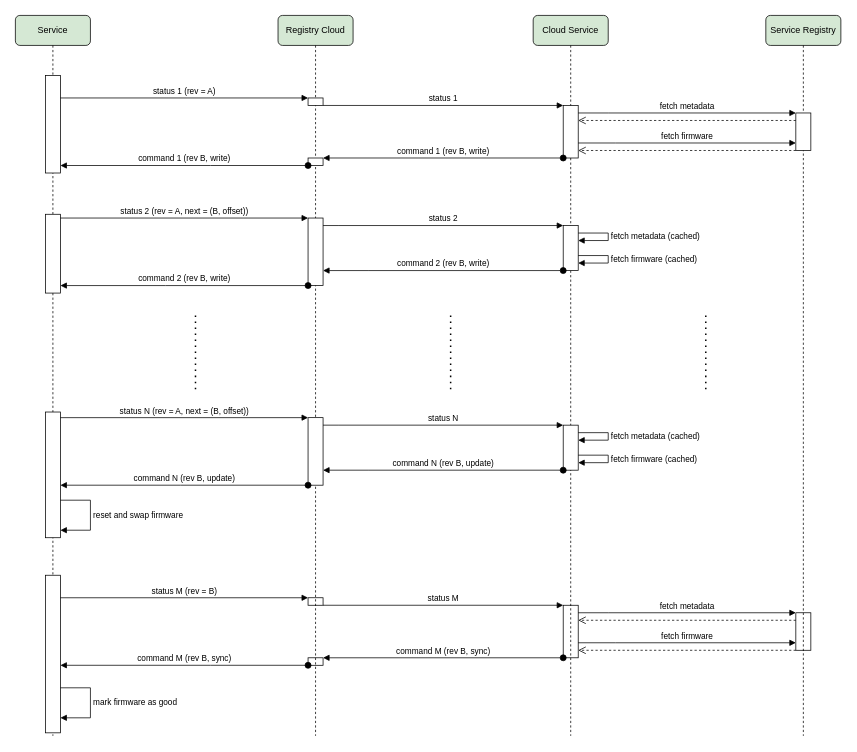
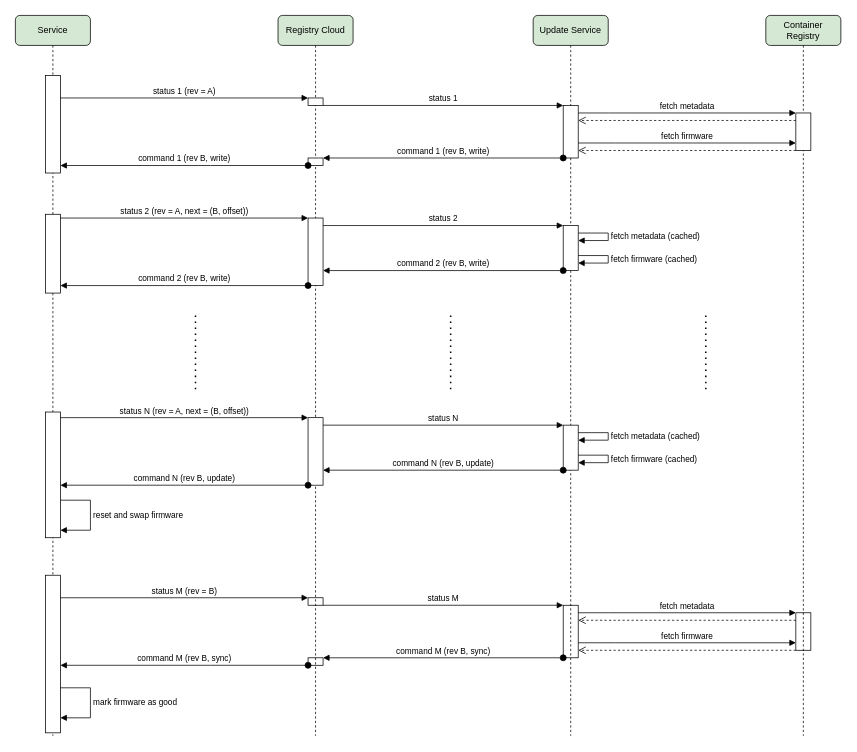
(570, 30) -> (570, 30)
(803, 30) -> (803, 30)
